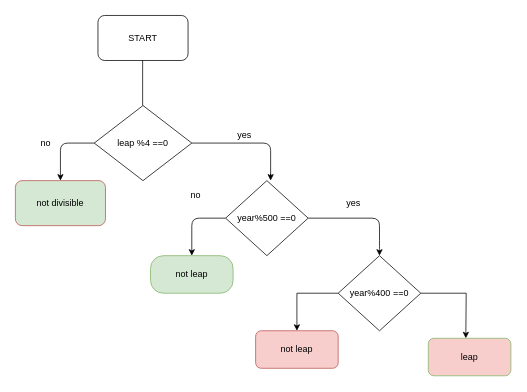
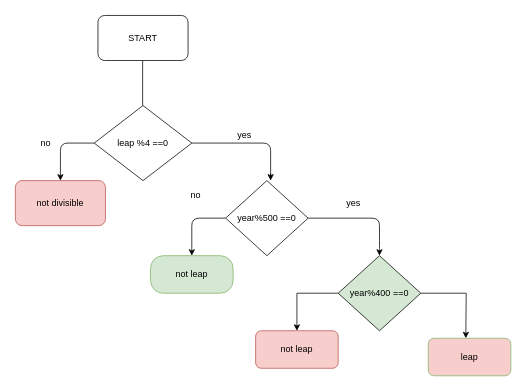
(60, 203) -> (60, 203)
(379, 293) -> (379, 293)
